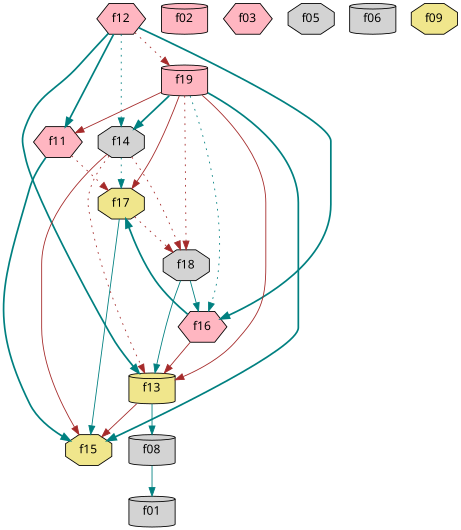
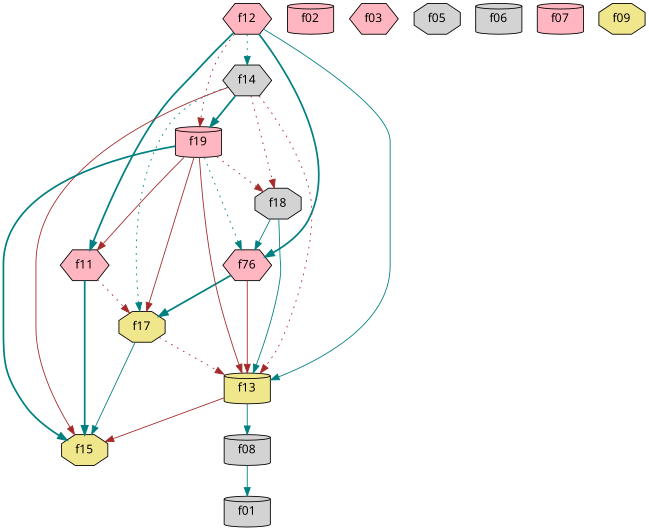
none -> (560, 19)
(155, 109) -> (226, 108)
(121, 142) -> (247, 80)
(39, 194) -> (390, 201)
(151, 232) -> (188, 354)
(203, 327) -> (247, 265)
